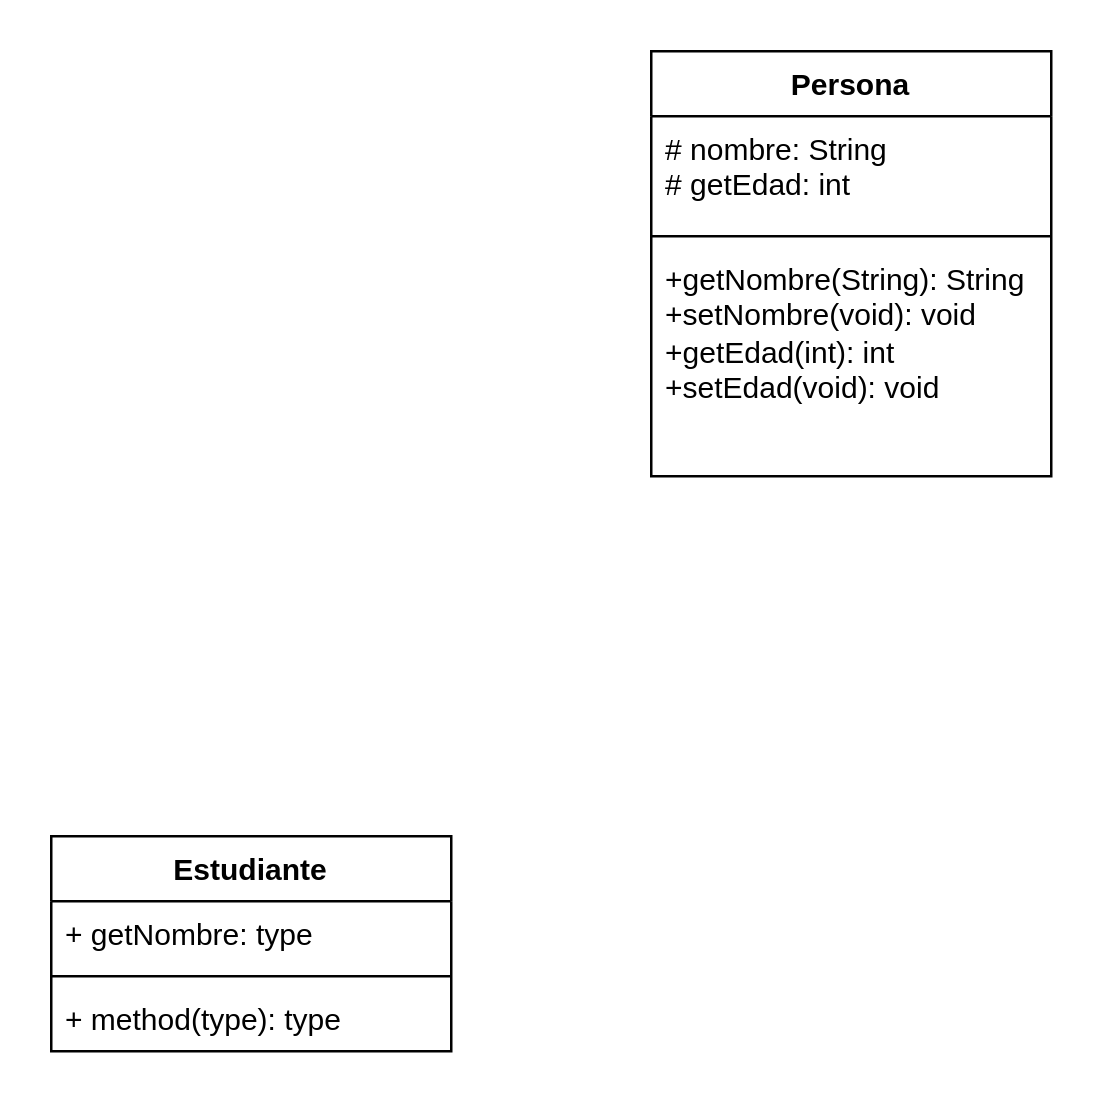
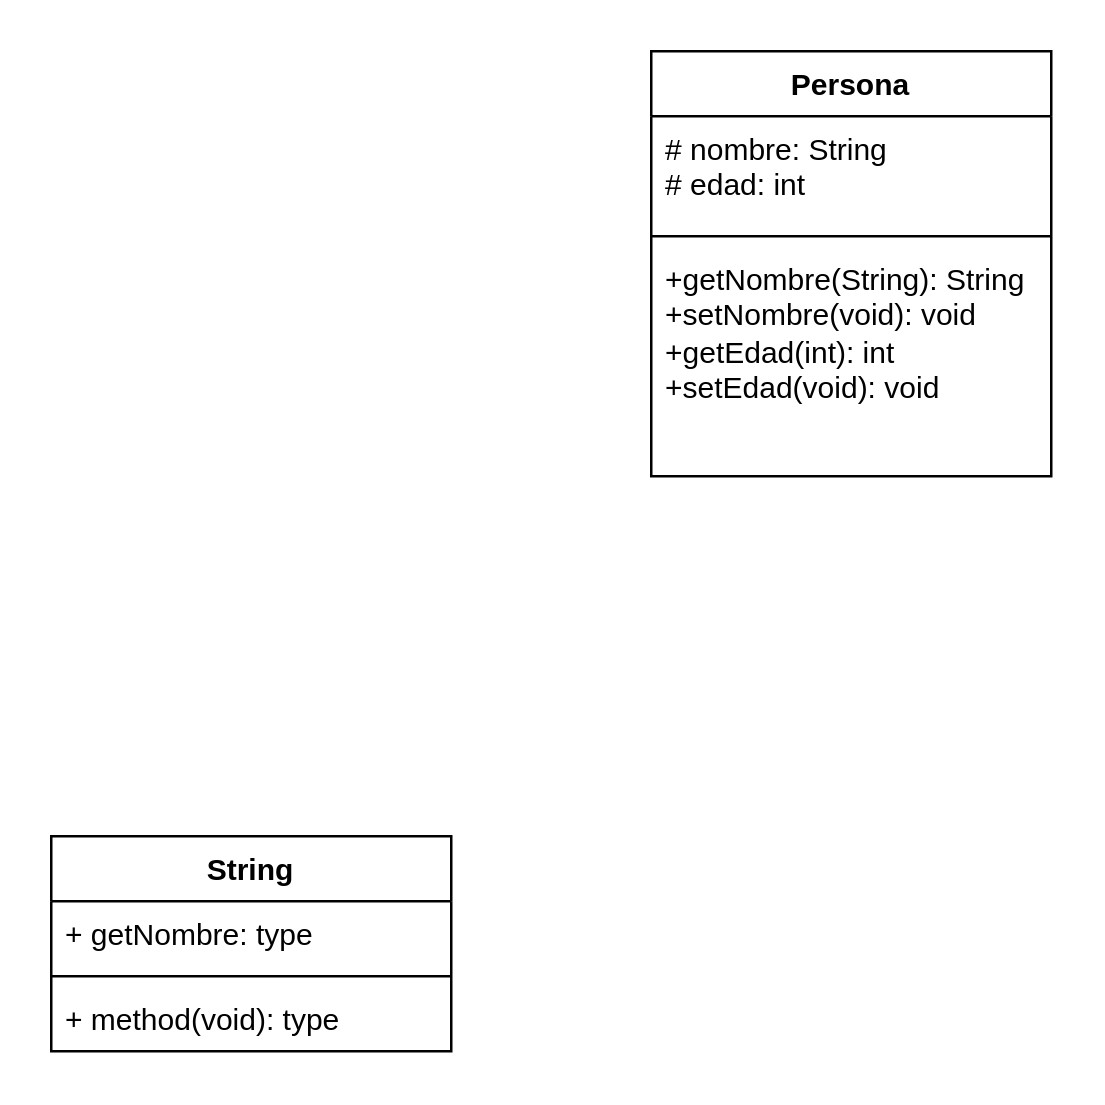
(785, 170) -> (785, 170)
(251, 872) -> (251, 872)
(223, 1022) -> (219, 1022)
